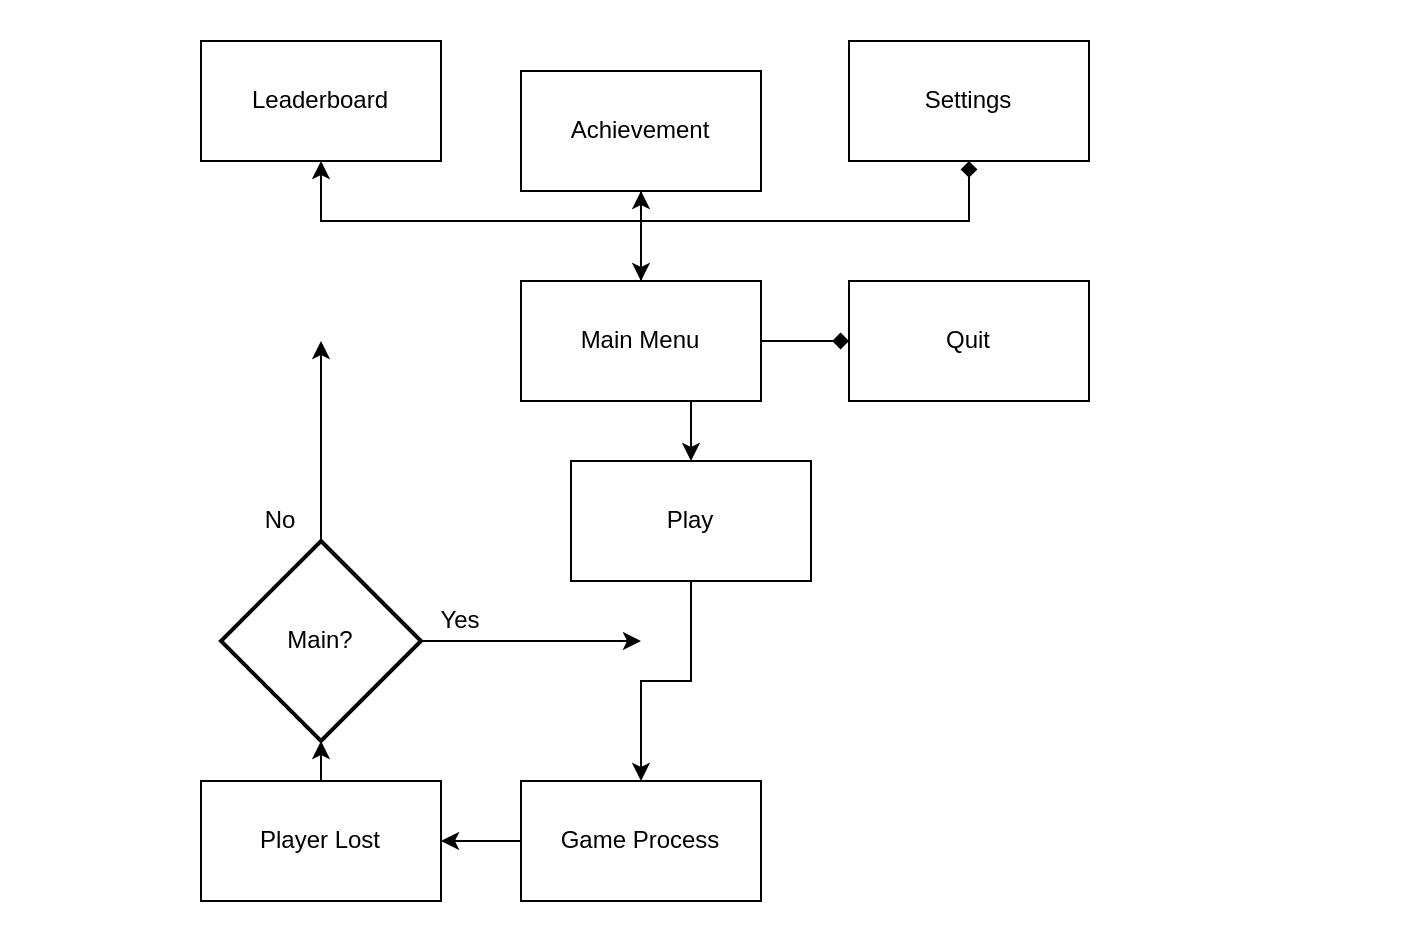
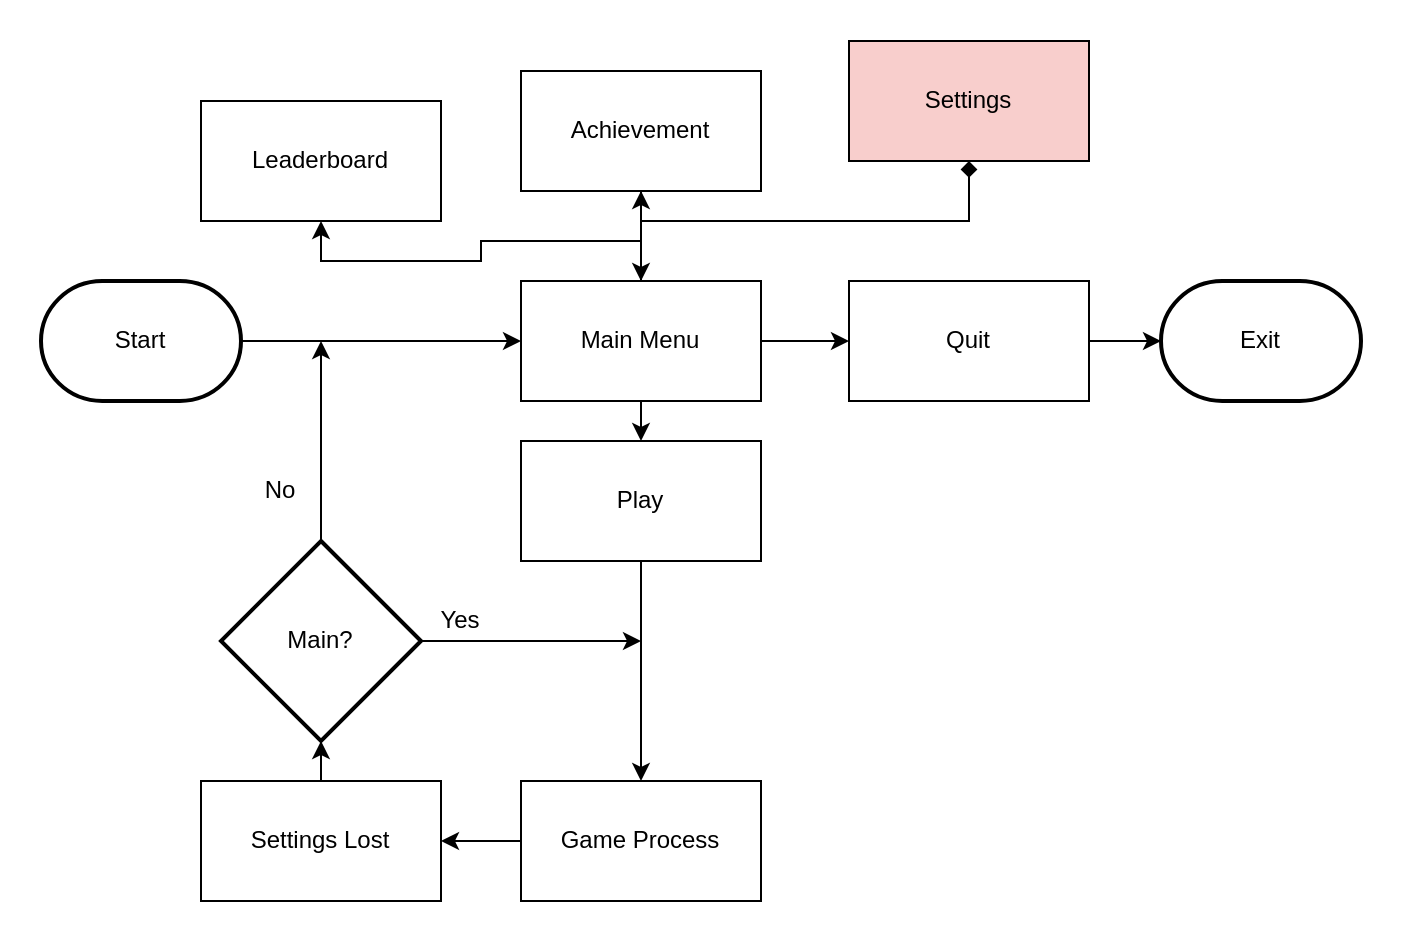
(321, 101) -> (321, 161)
(969, 101) -> (969, 101)
none -> (141, 341)
none -> (374, 341)
(832, 341) -> (833, 341)
none -> (1118, 341)
none -> (1261, 341)
(281, 521) -> (281, 491)
(691, 521) -> (641, 501)
(321, 841) -> (321, 841)
